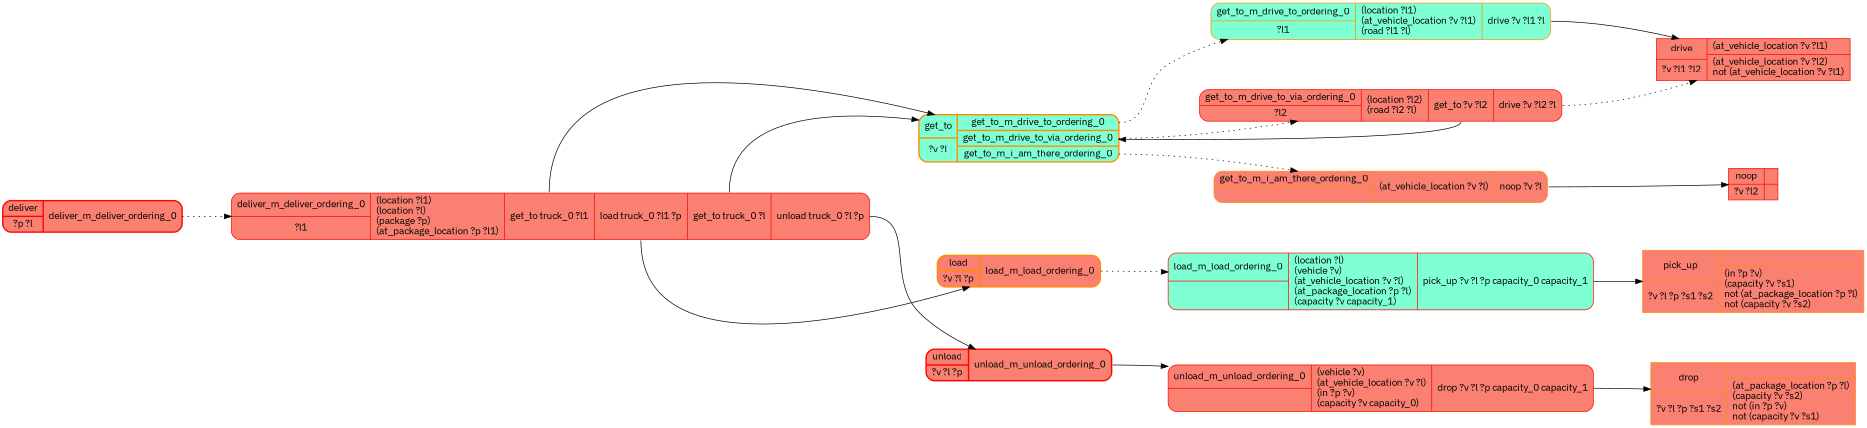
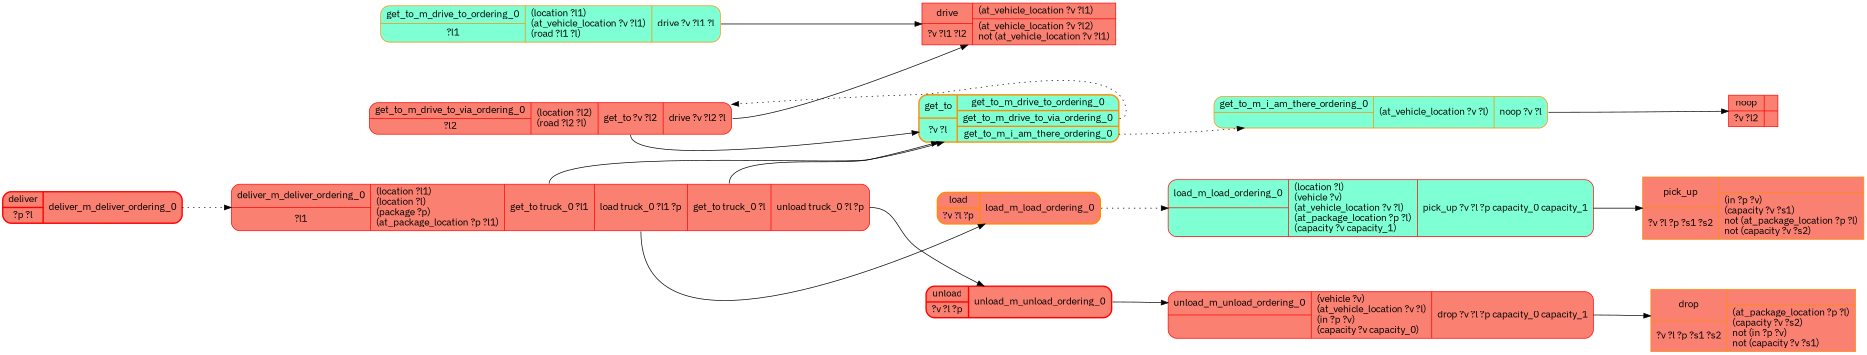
(1159, 72) -> none
(1627, 99) -> (849, 90)
(1381, 187) -> (1381, 112)
